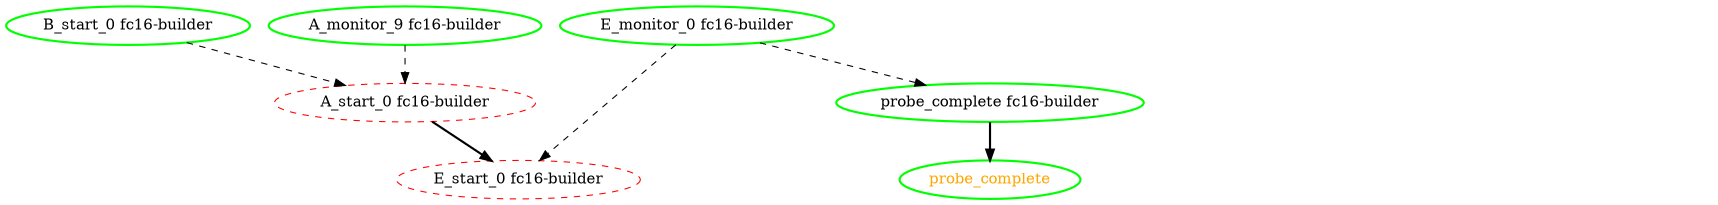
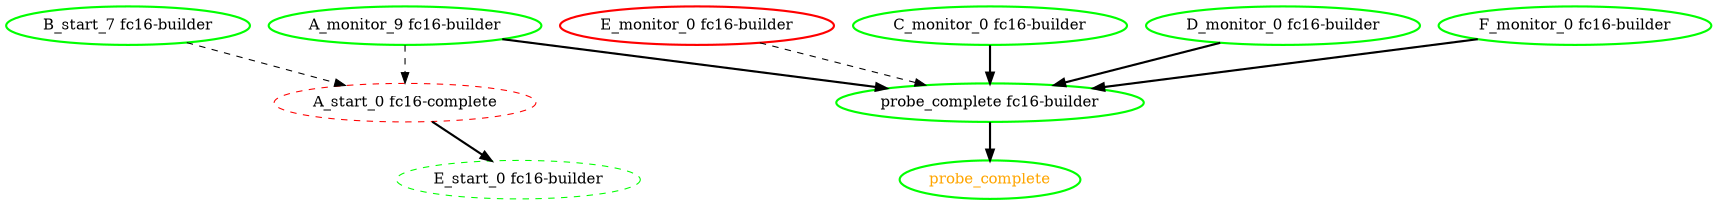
(128, 26) -> (128, 26)
(697, 26) -> (697, 26)
none -> (990, 26)
none -> (1283, 26)
none -> (1575, 26)
none -> (689, 63)
(612, 99) -> none
(405, 103) -> (405, 103)
(518, 180) -> (518, 180)
